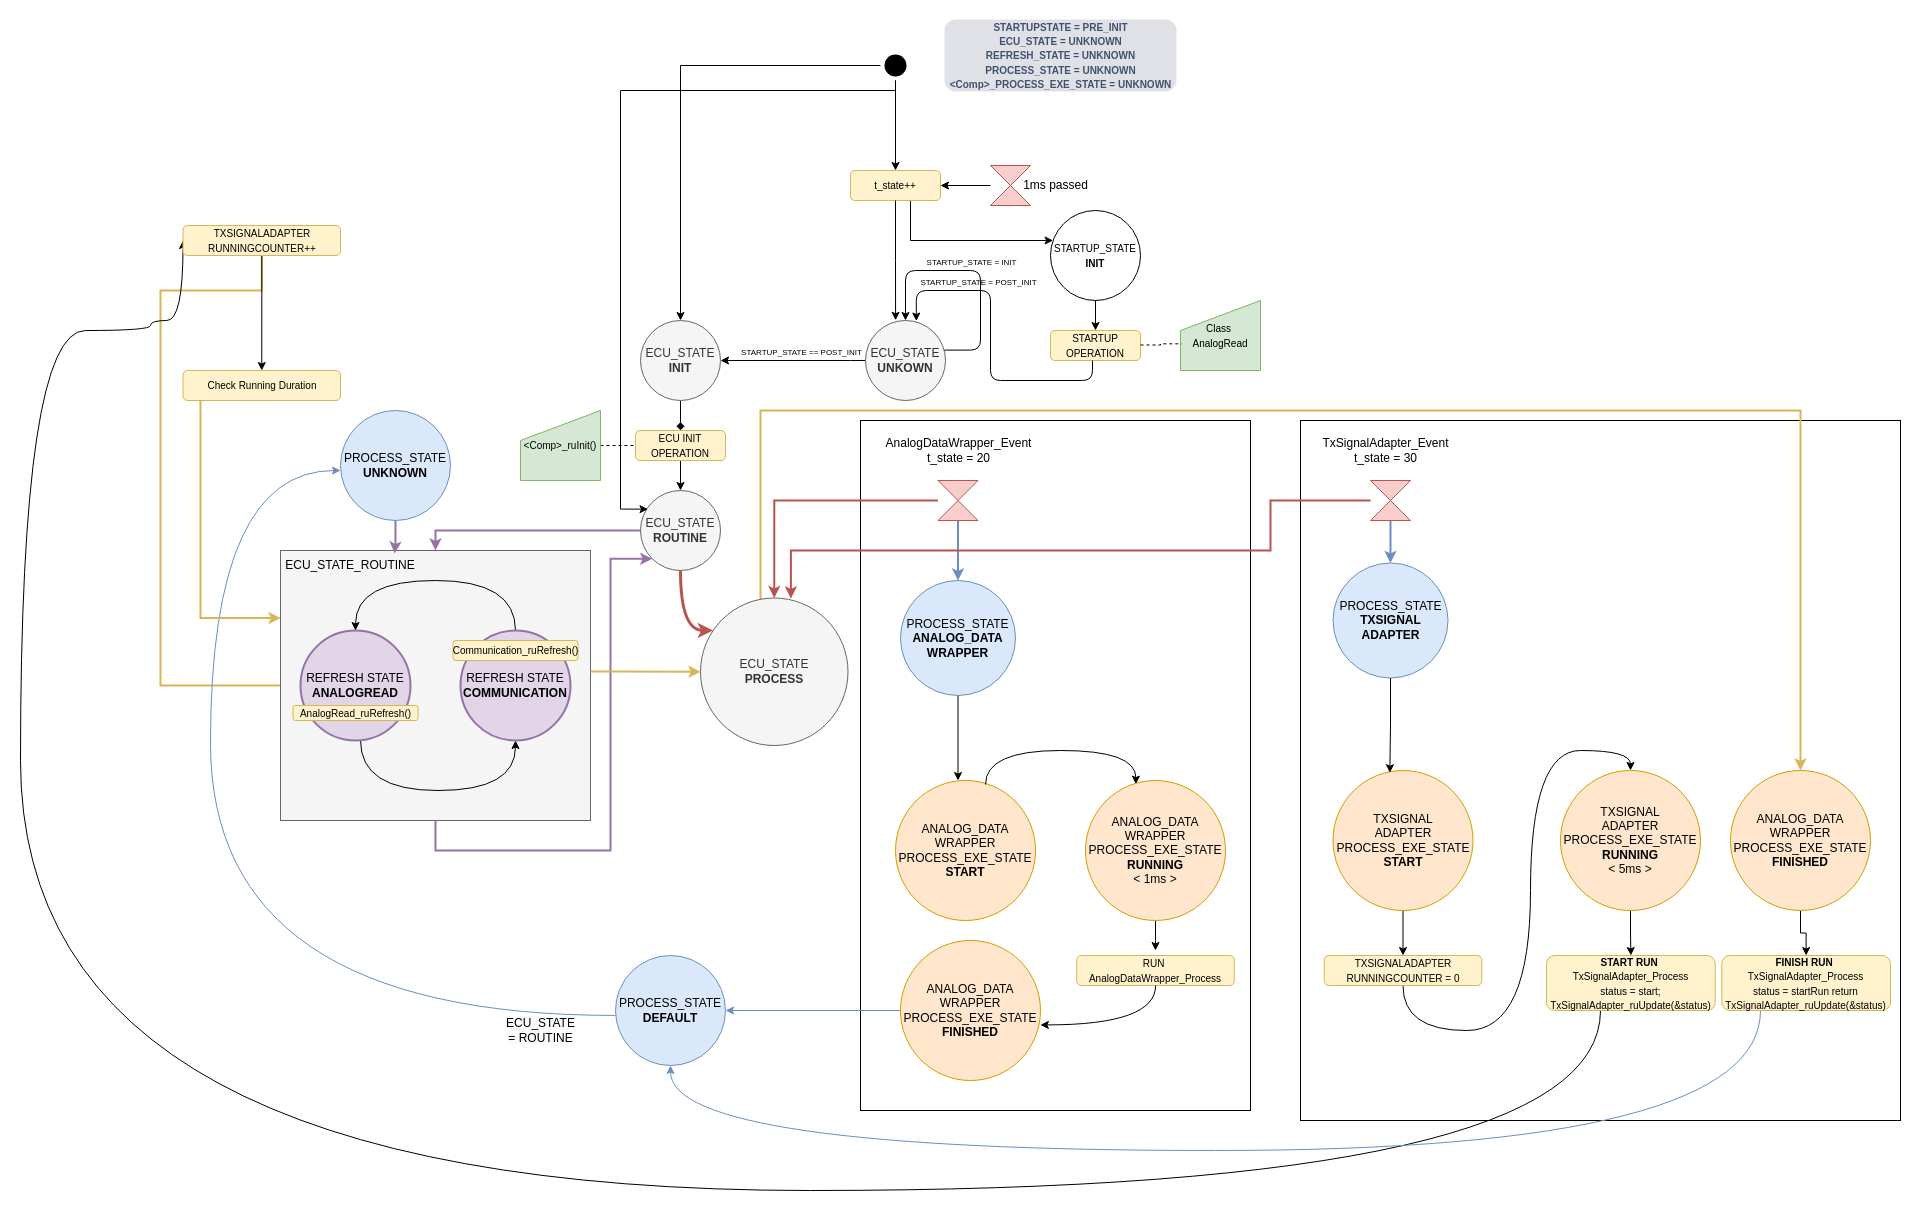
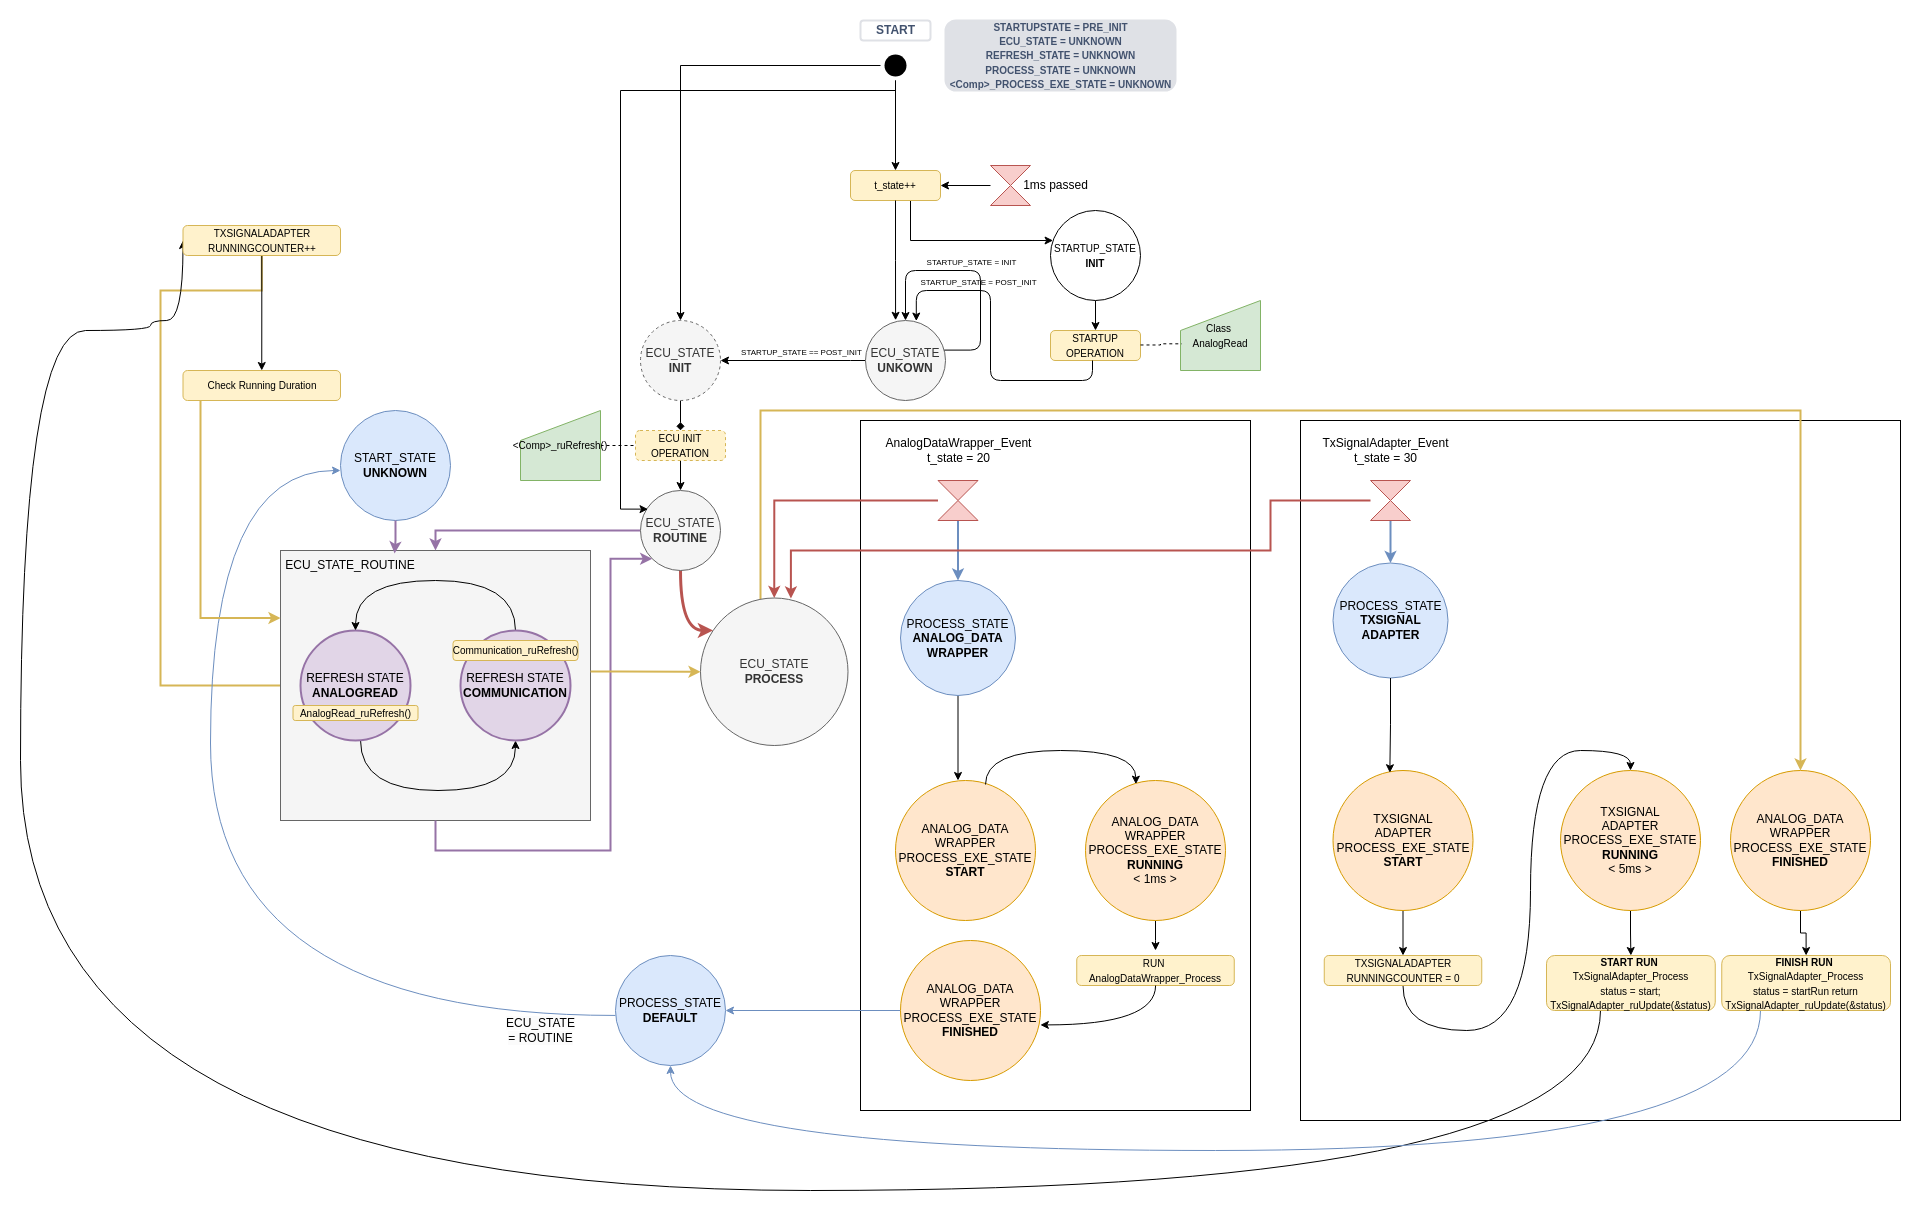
none -> (896, 31)
(681, 361) -> (681, 361)
(561, 446) -> (561, 446)
(681, 446) -> (681, 446)
(396, 466) -> (396, 466)
